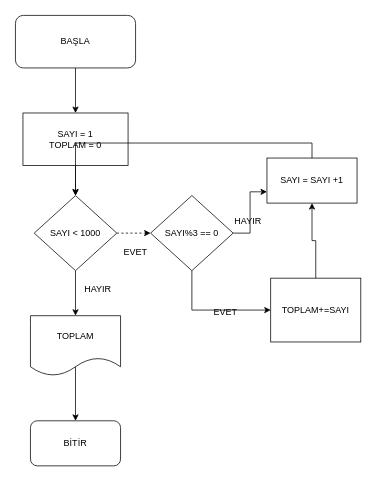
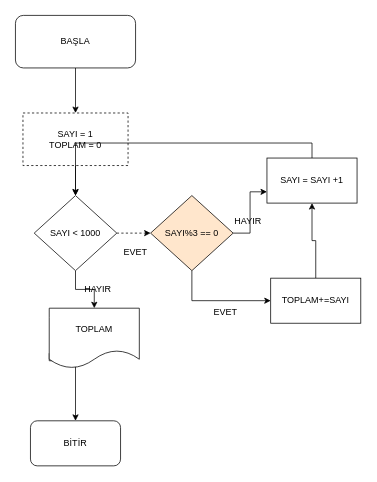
(75, 139) -> (75, 139)
(192, 233) -> (192, 233)
(315, 310) -> (315, 300)
(75, 345) -> (94, 338)
